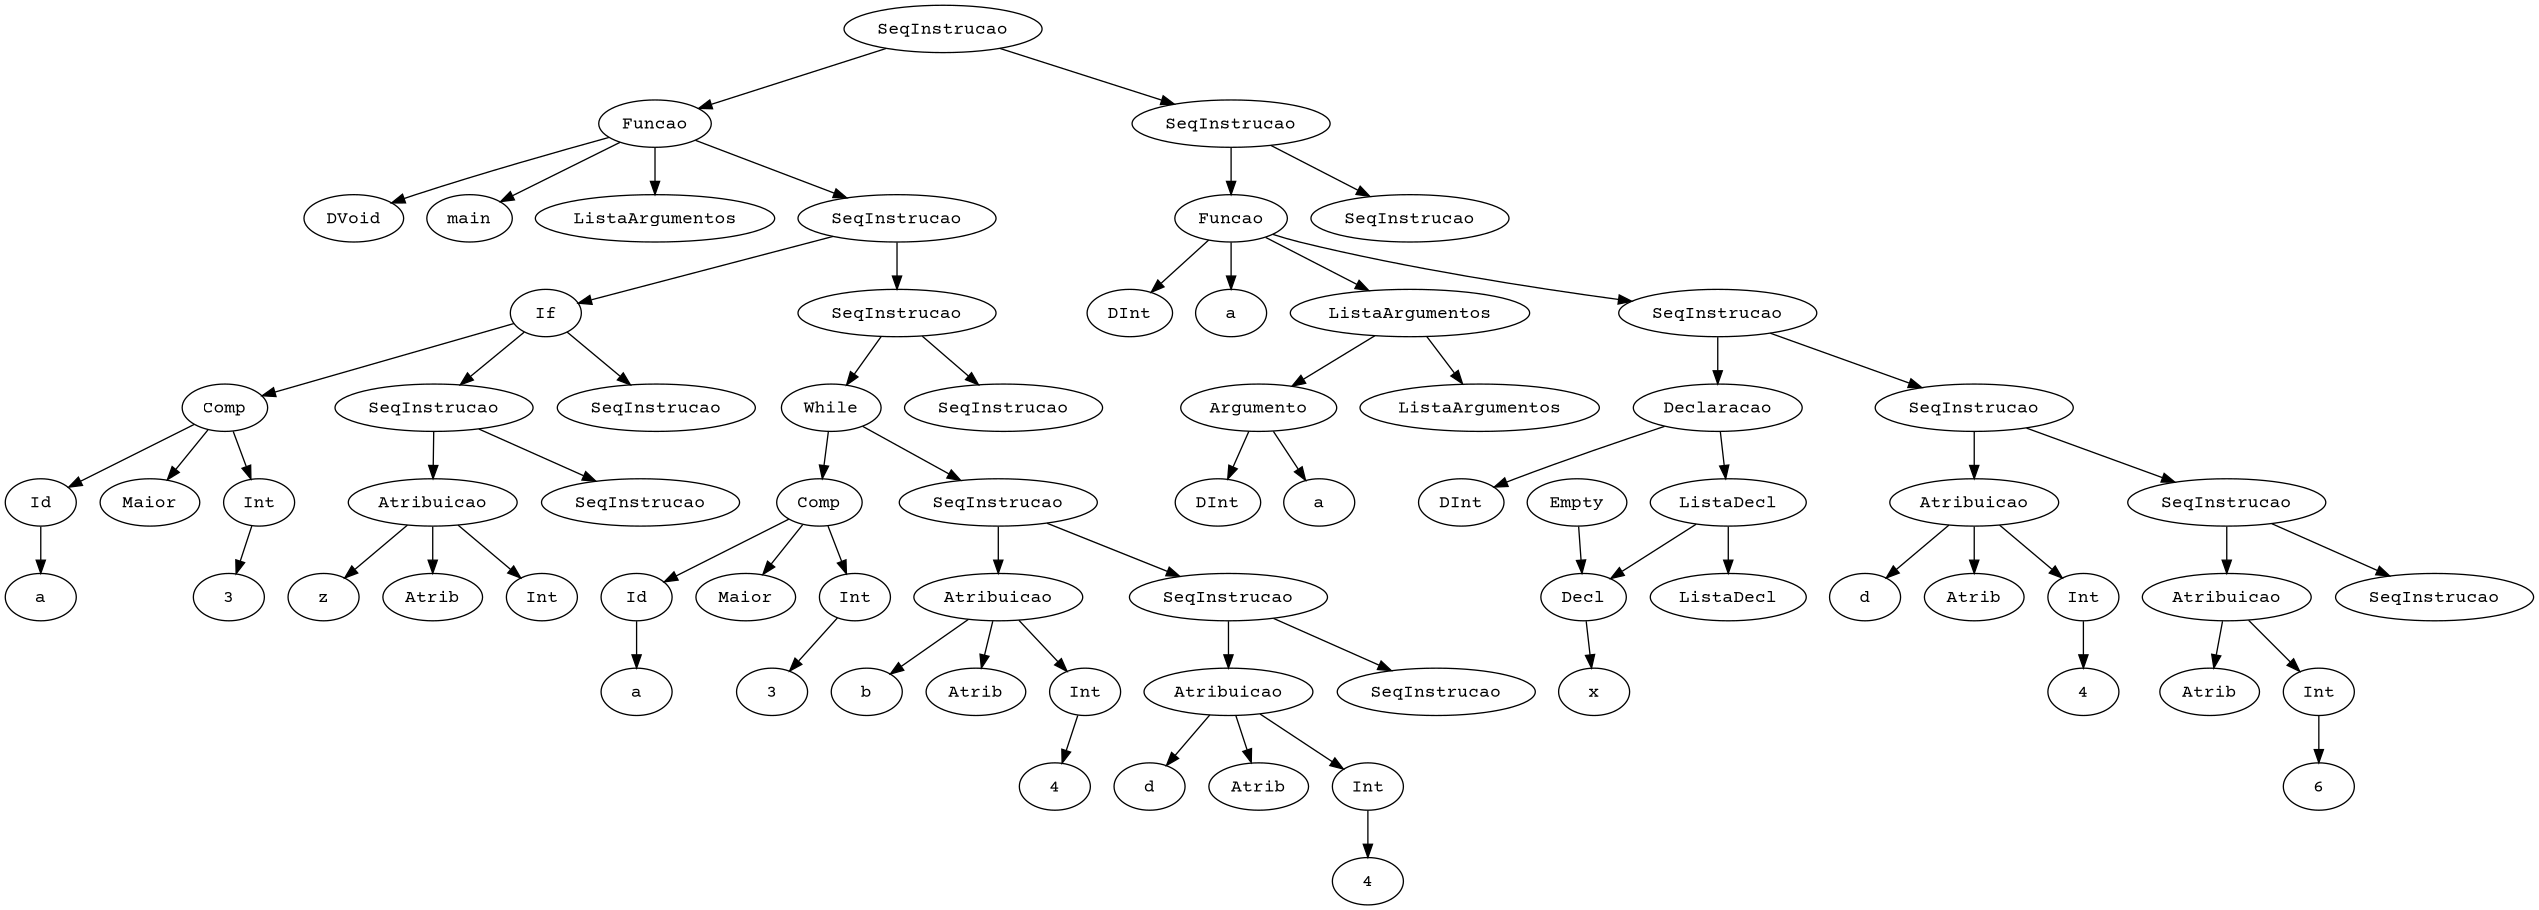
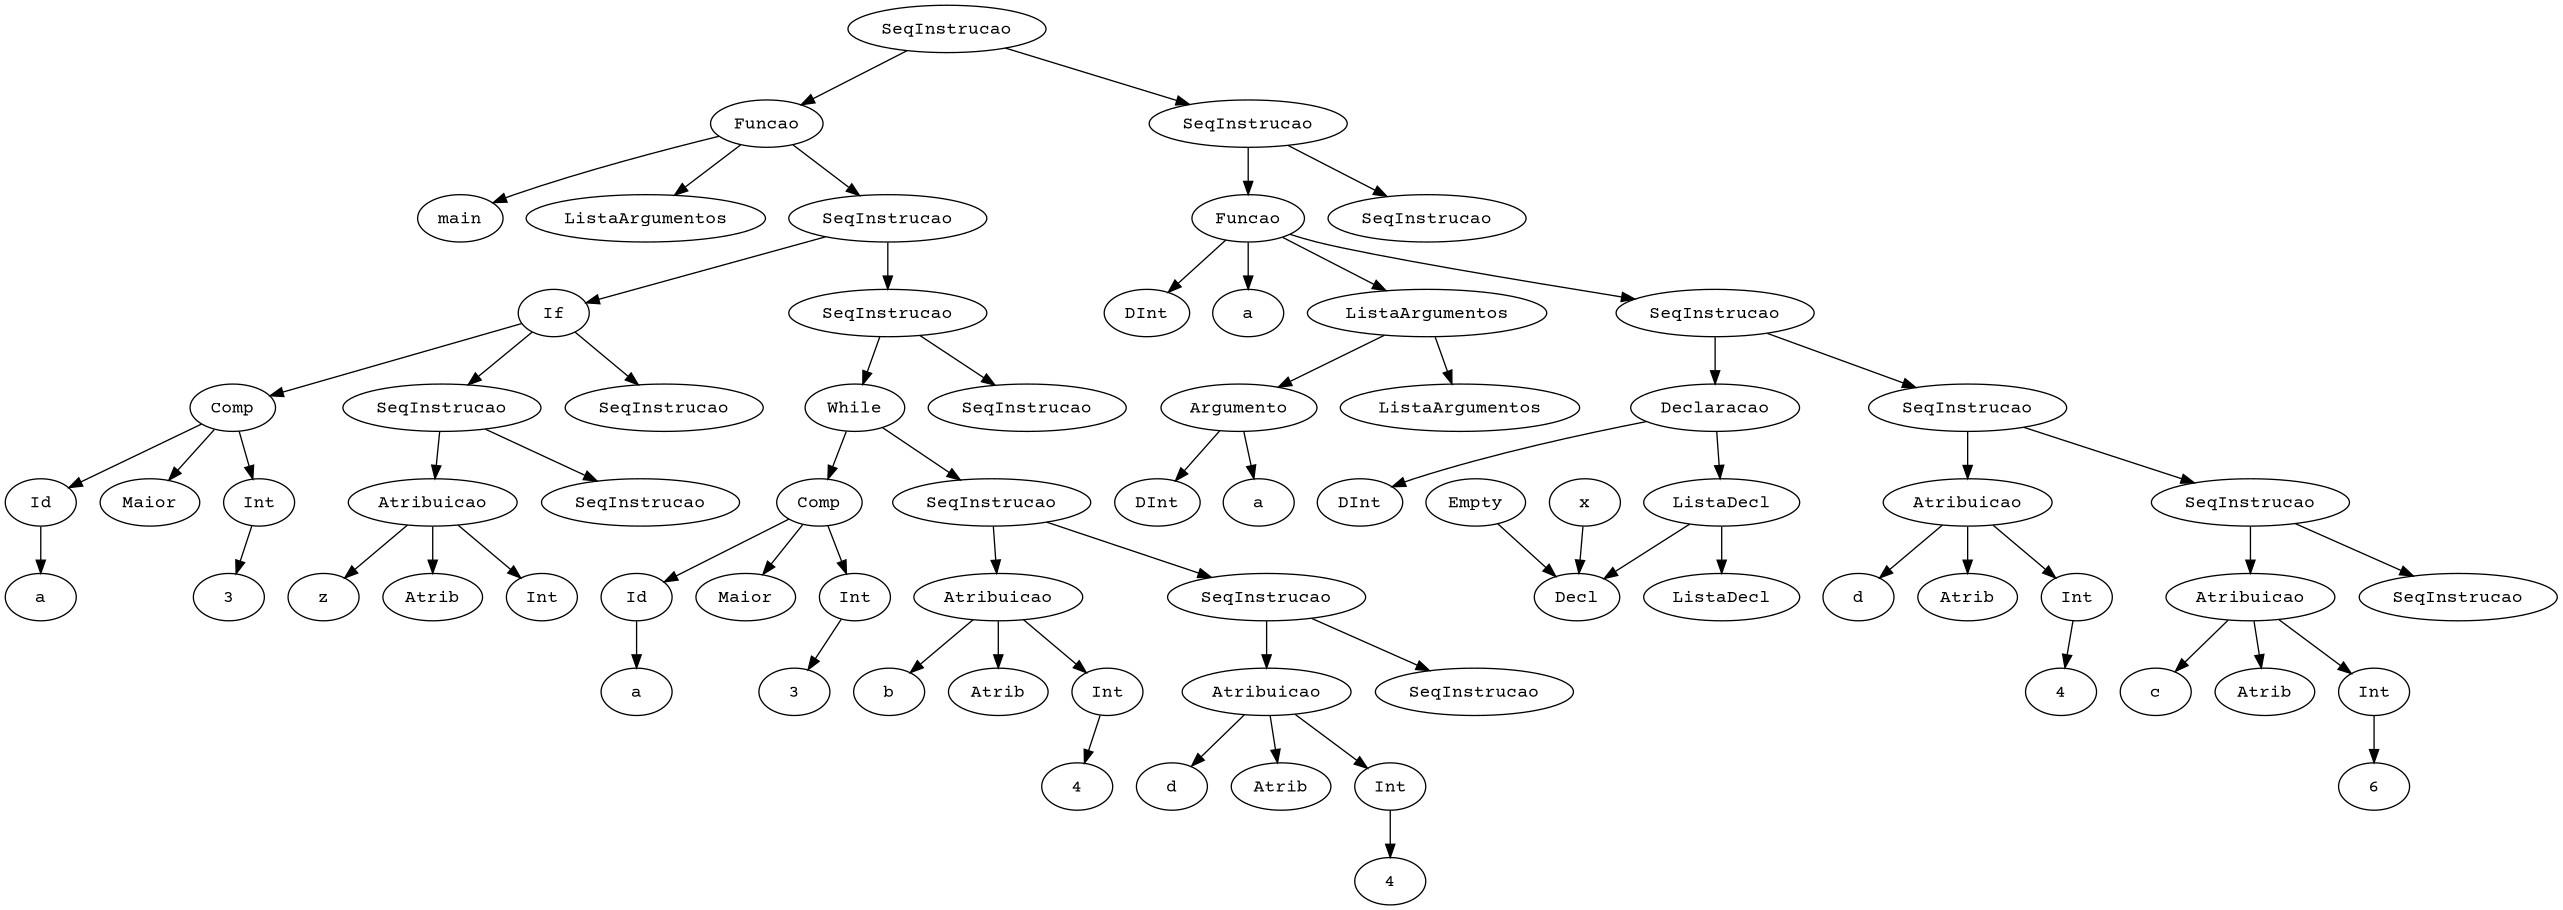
(354, 218) -> none
(1588, 638) -> (1582, 543)
none -> (2156, 692)
